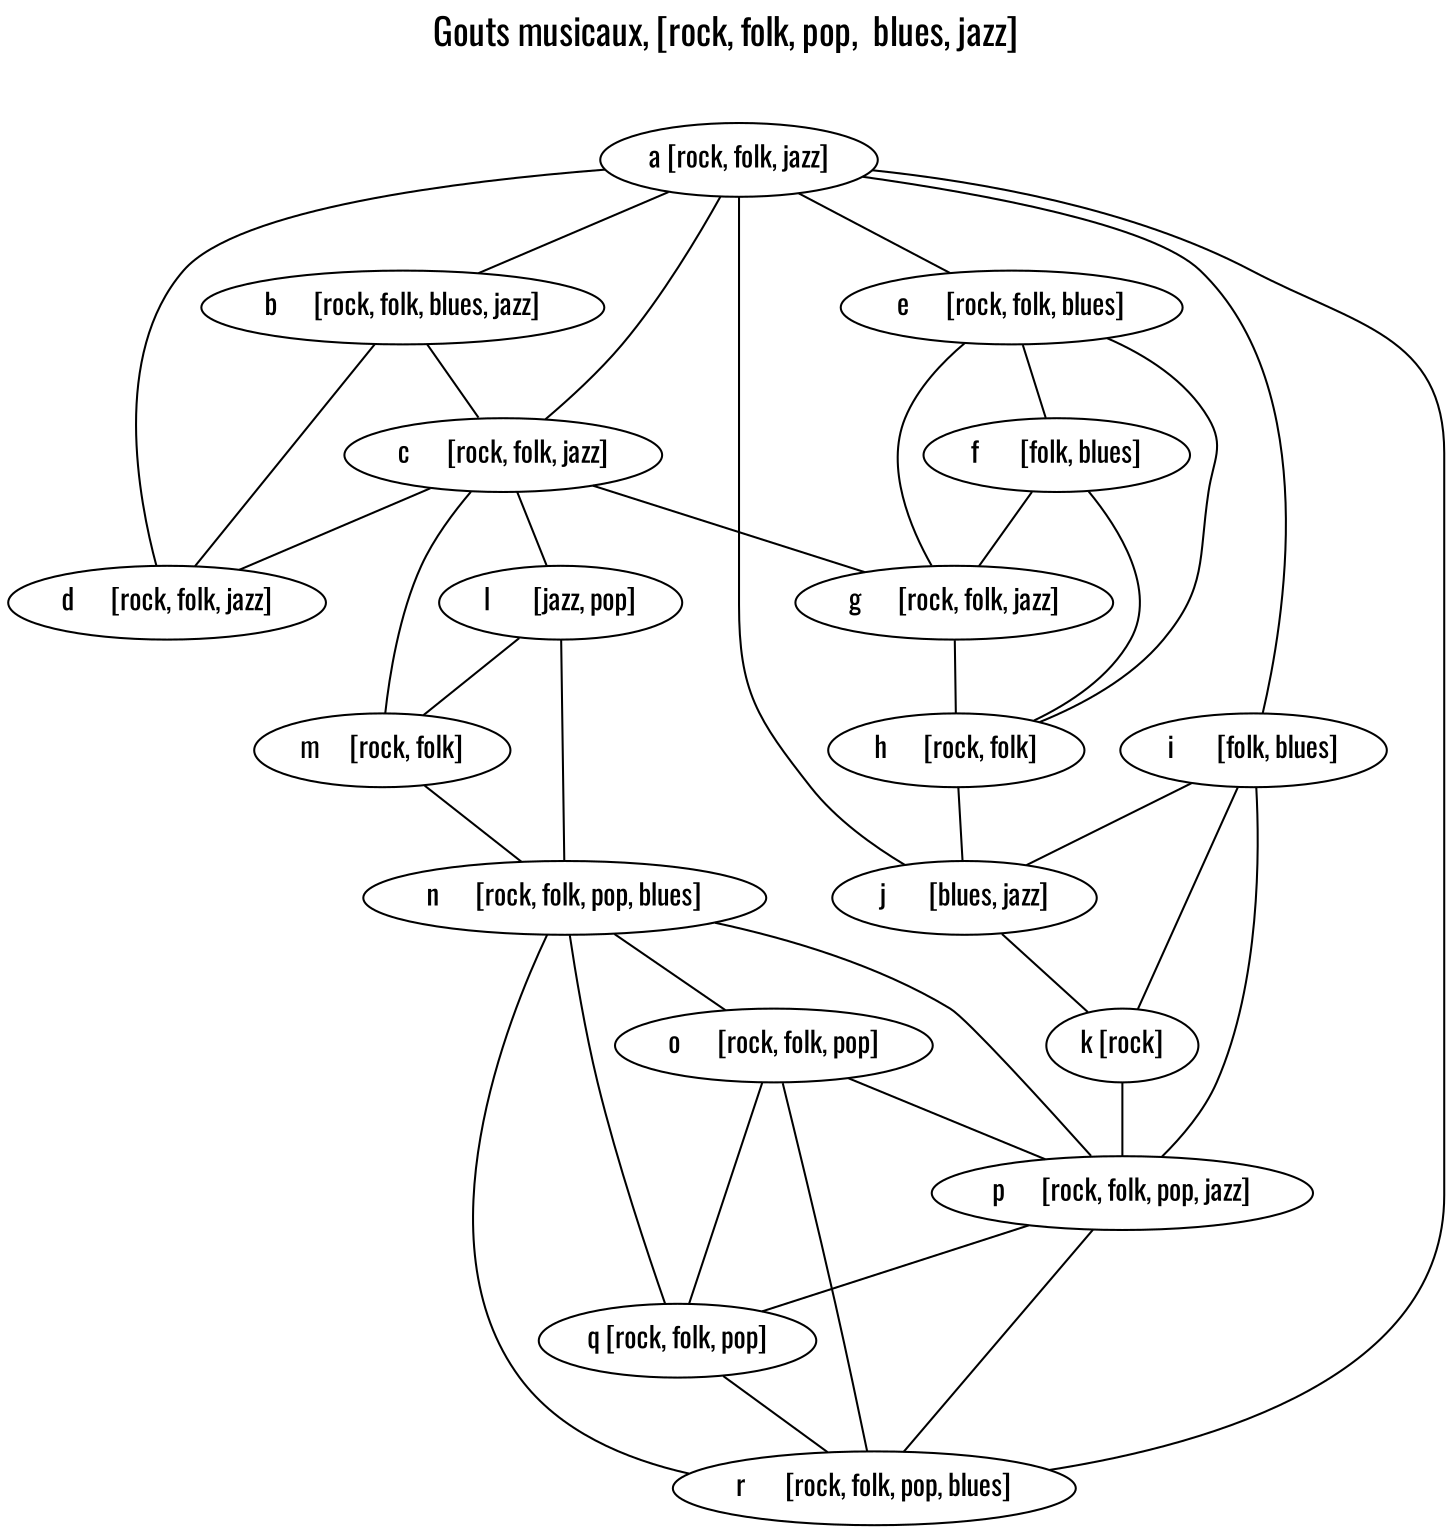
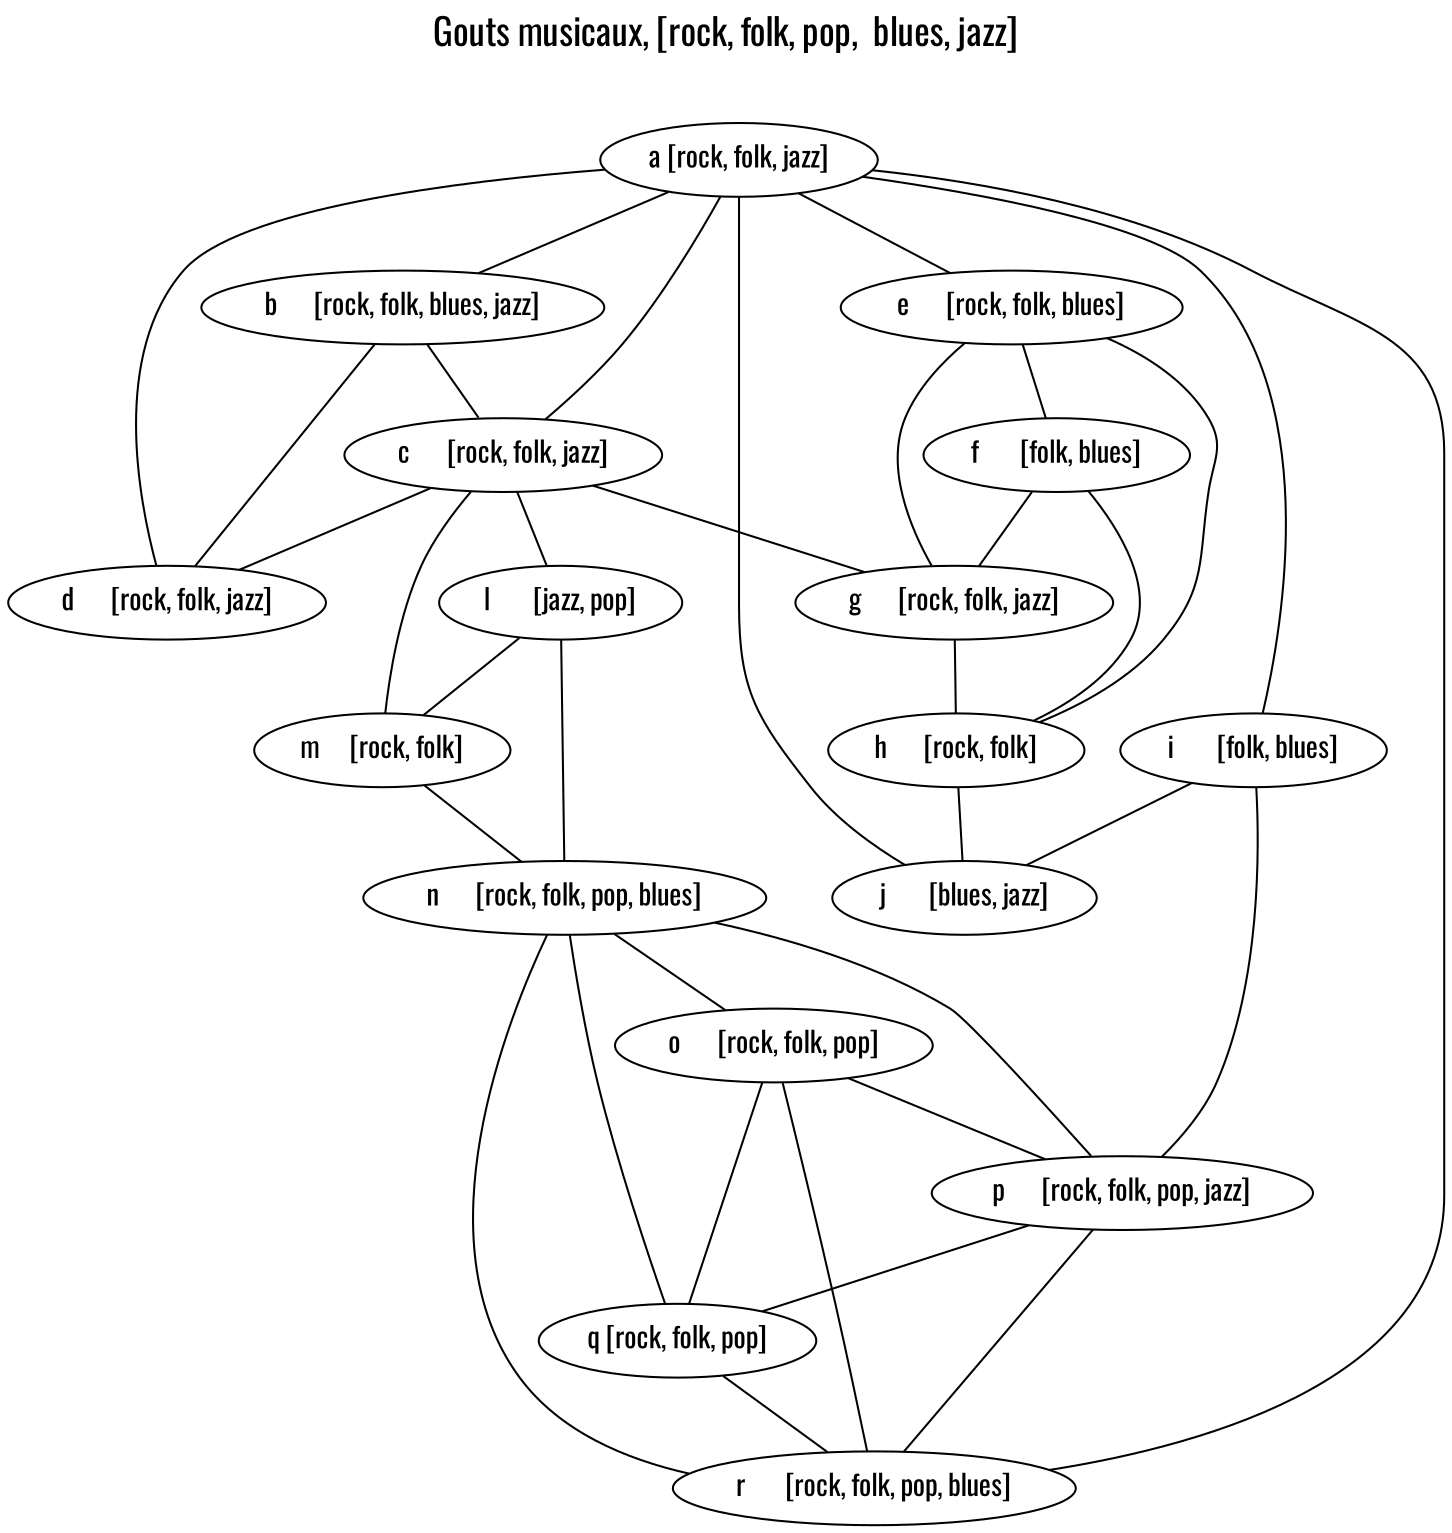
(1122, 1046) -> none
